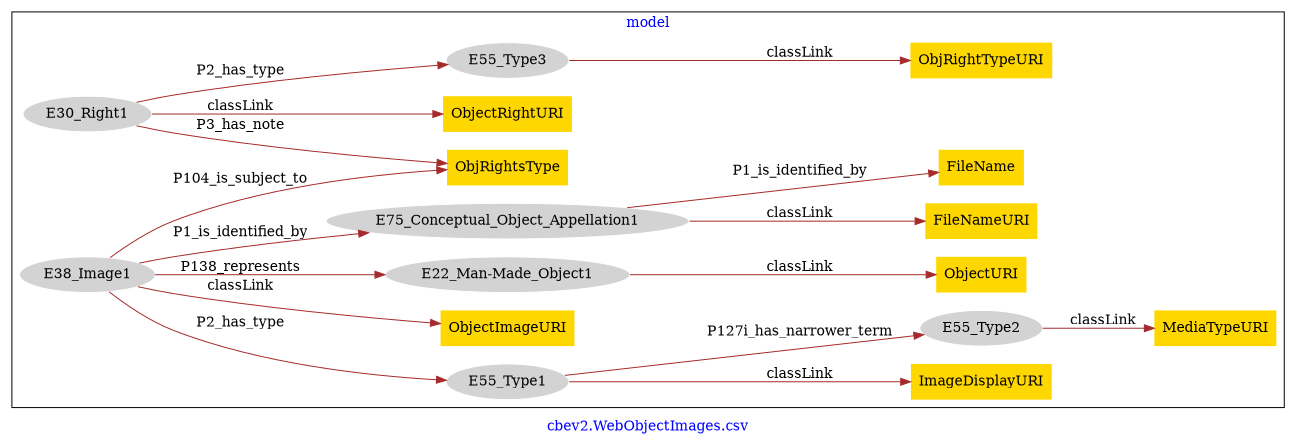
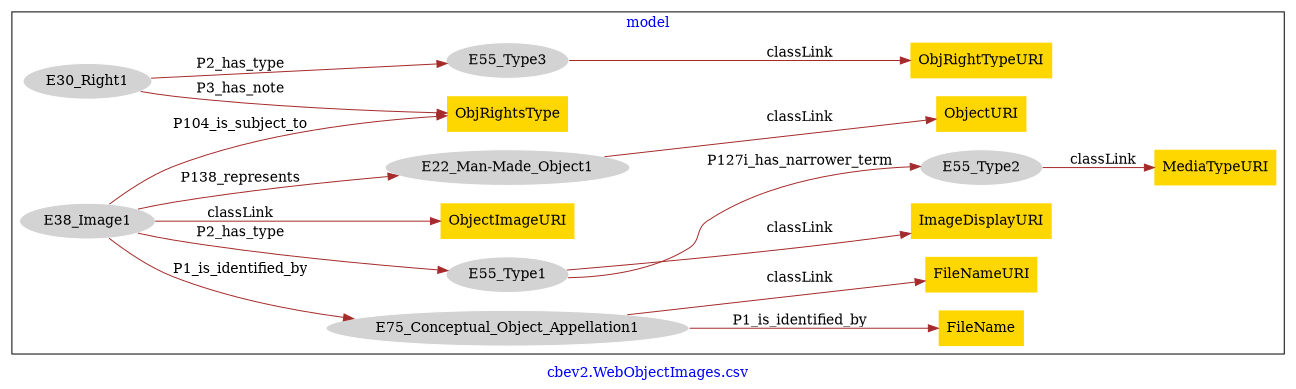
(508, 114) -> none
